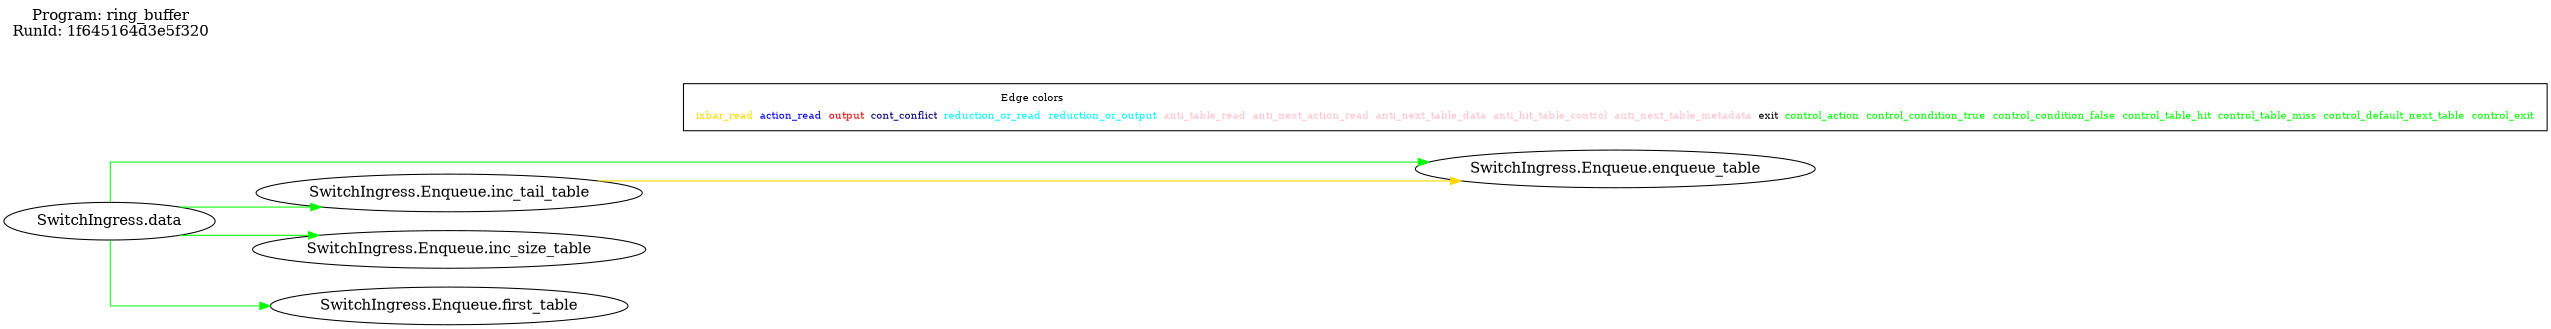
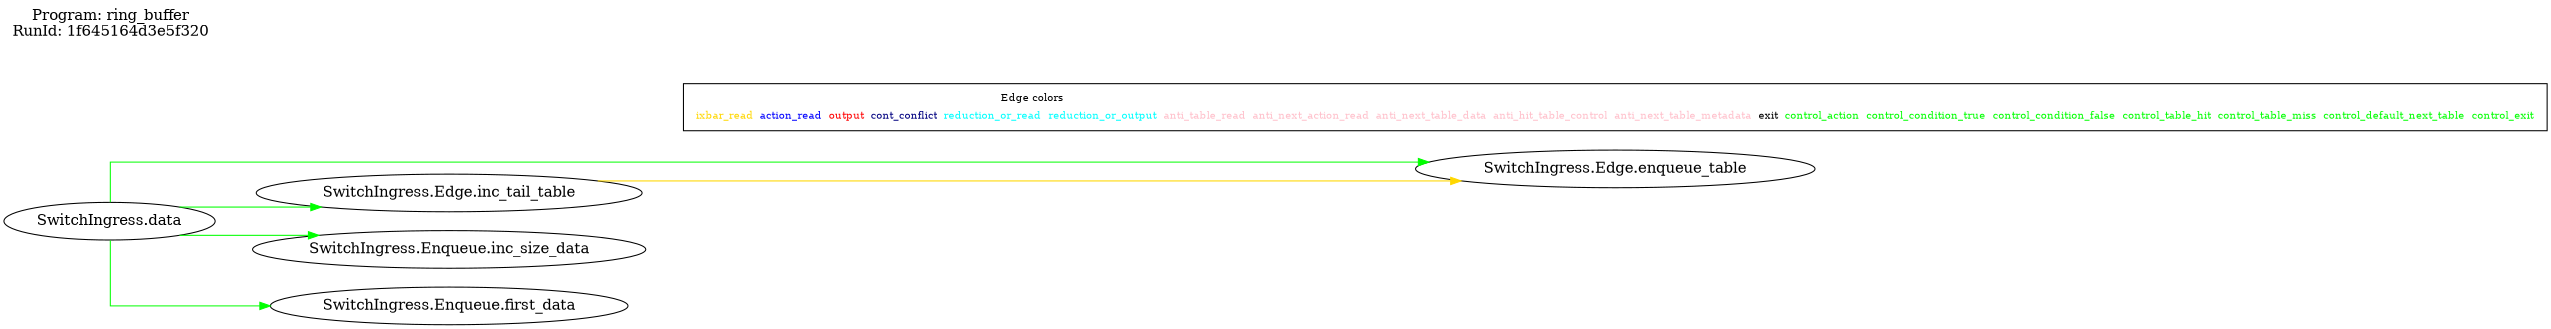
(1615, 169) -> (1615, 169)
(449, 193) -> (449, 193)
(449, 249) -> (449, 249)
(449, 306) -> (449, 306)
